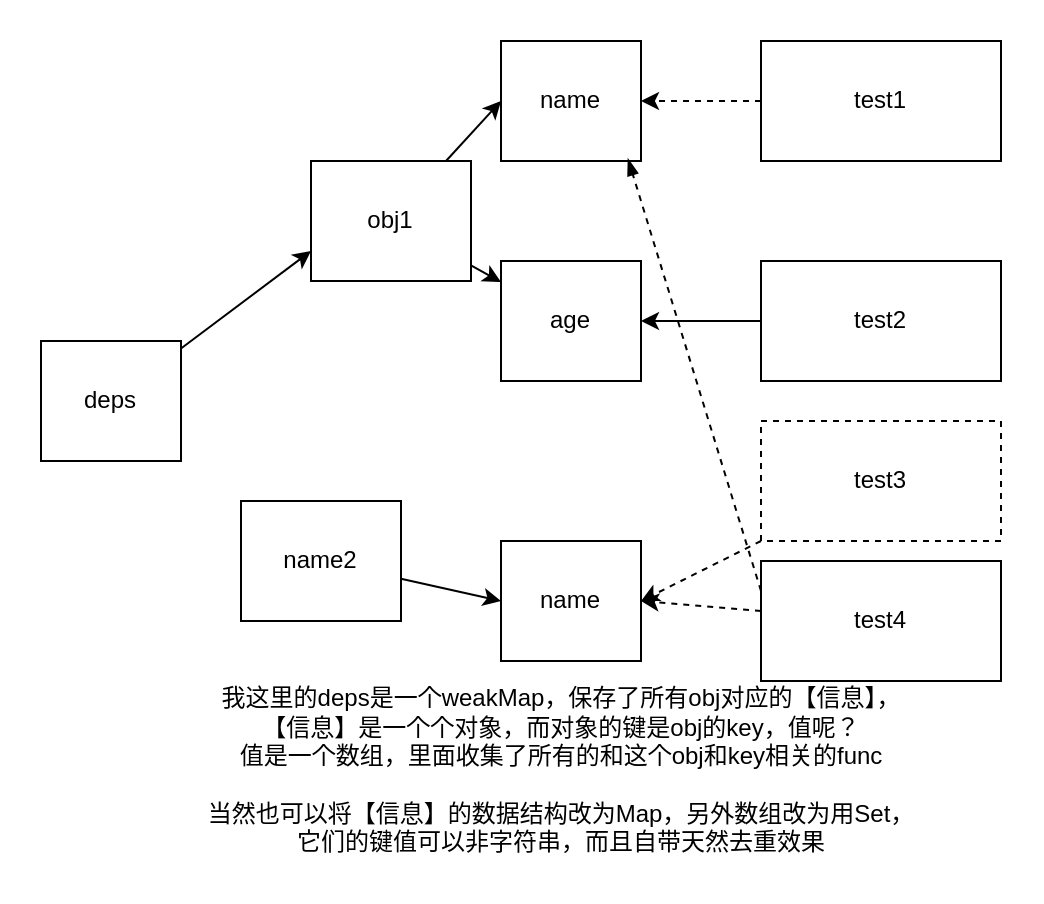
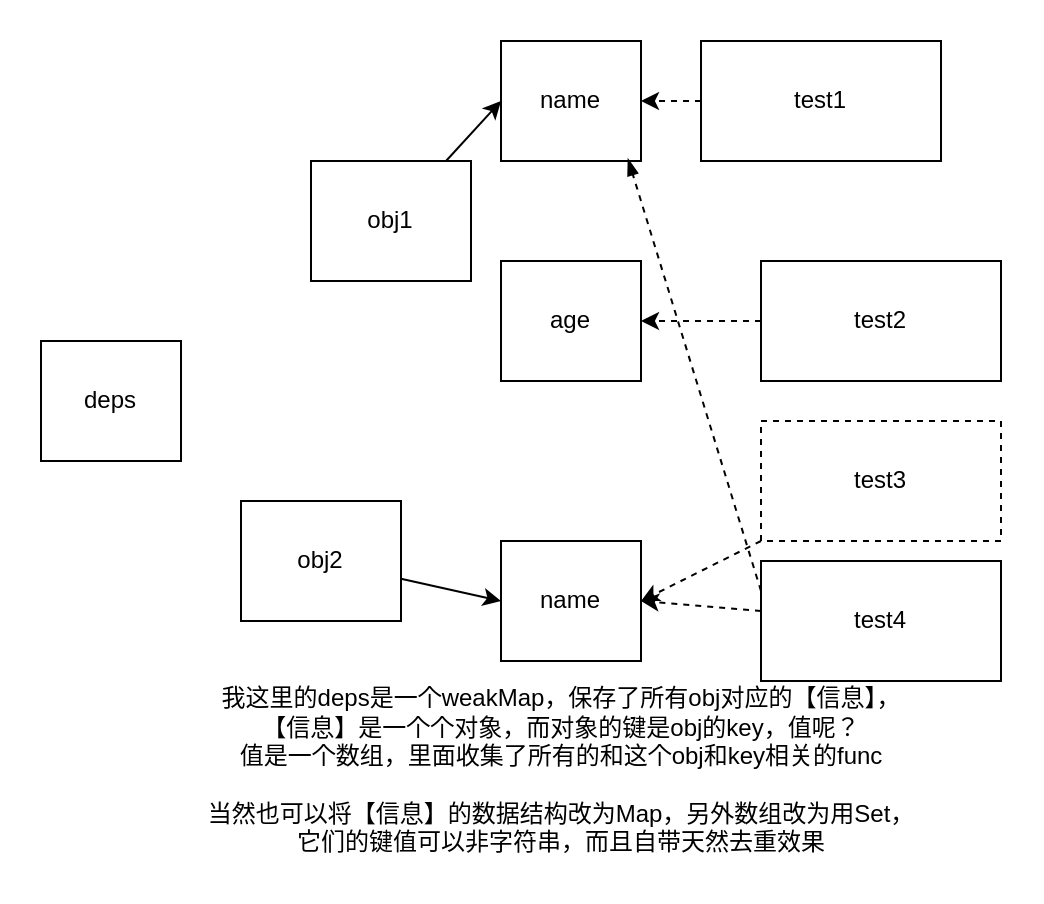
(881, 101) -> (821, 101)
(480, 270) -> none
(241, 304) -> none
(719, 321) -> (719, 321)
(321, 561) -> (321, 561)
